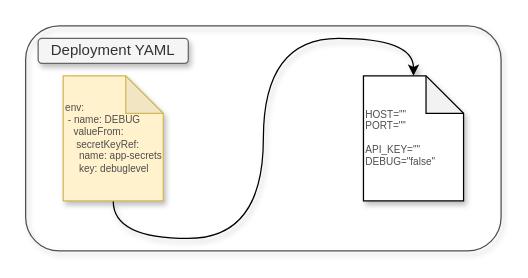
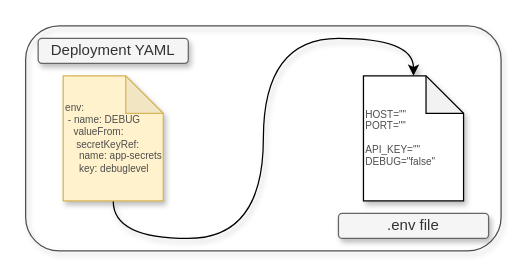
none -> (413, 226)
